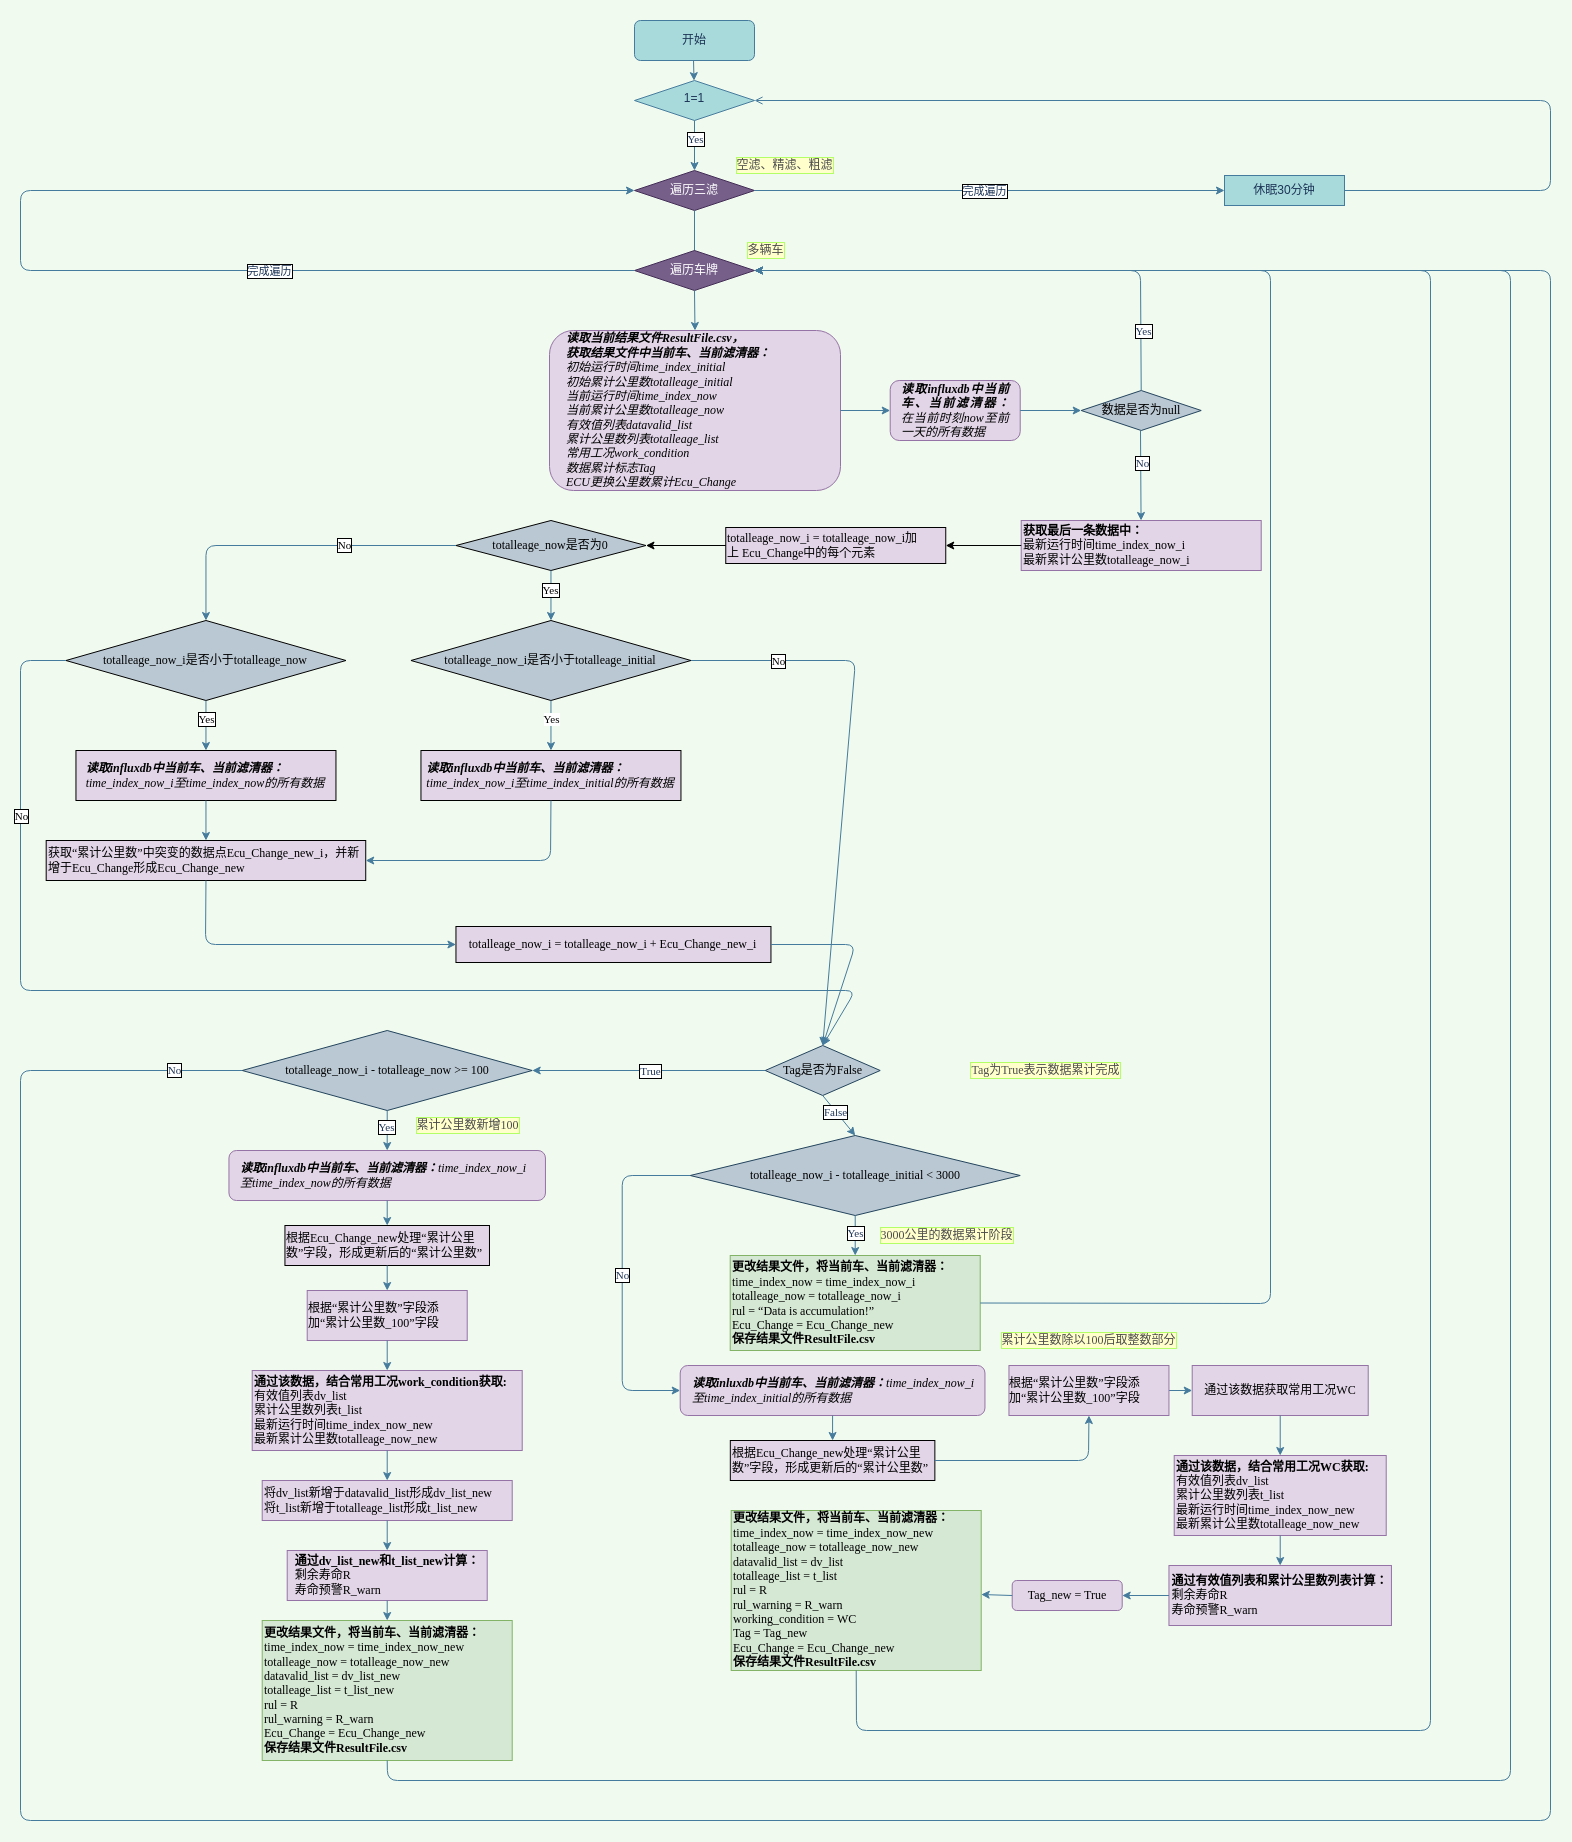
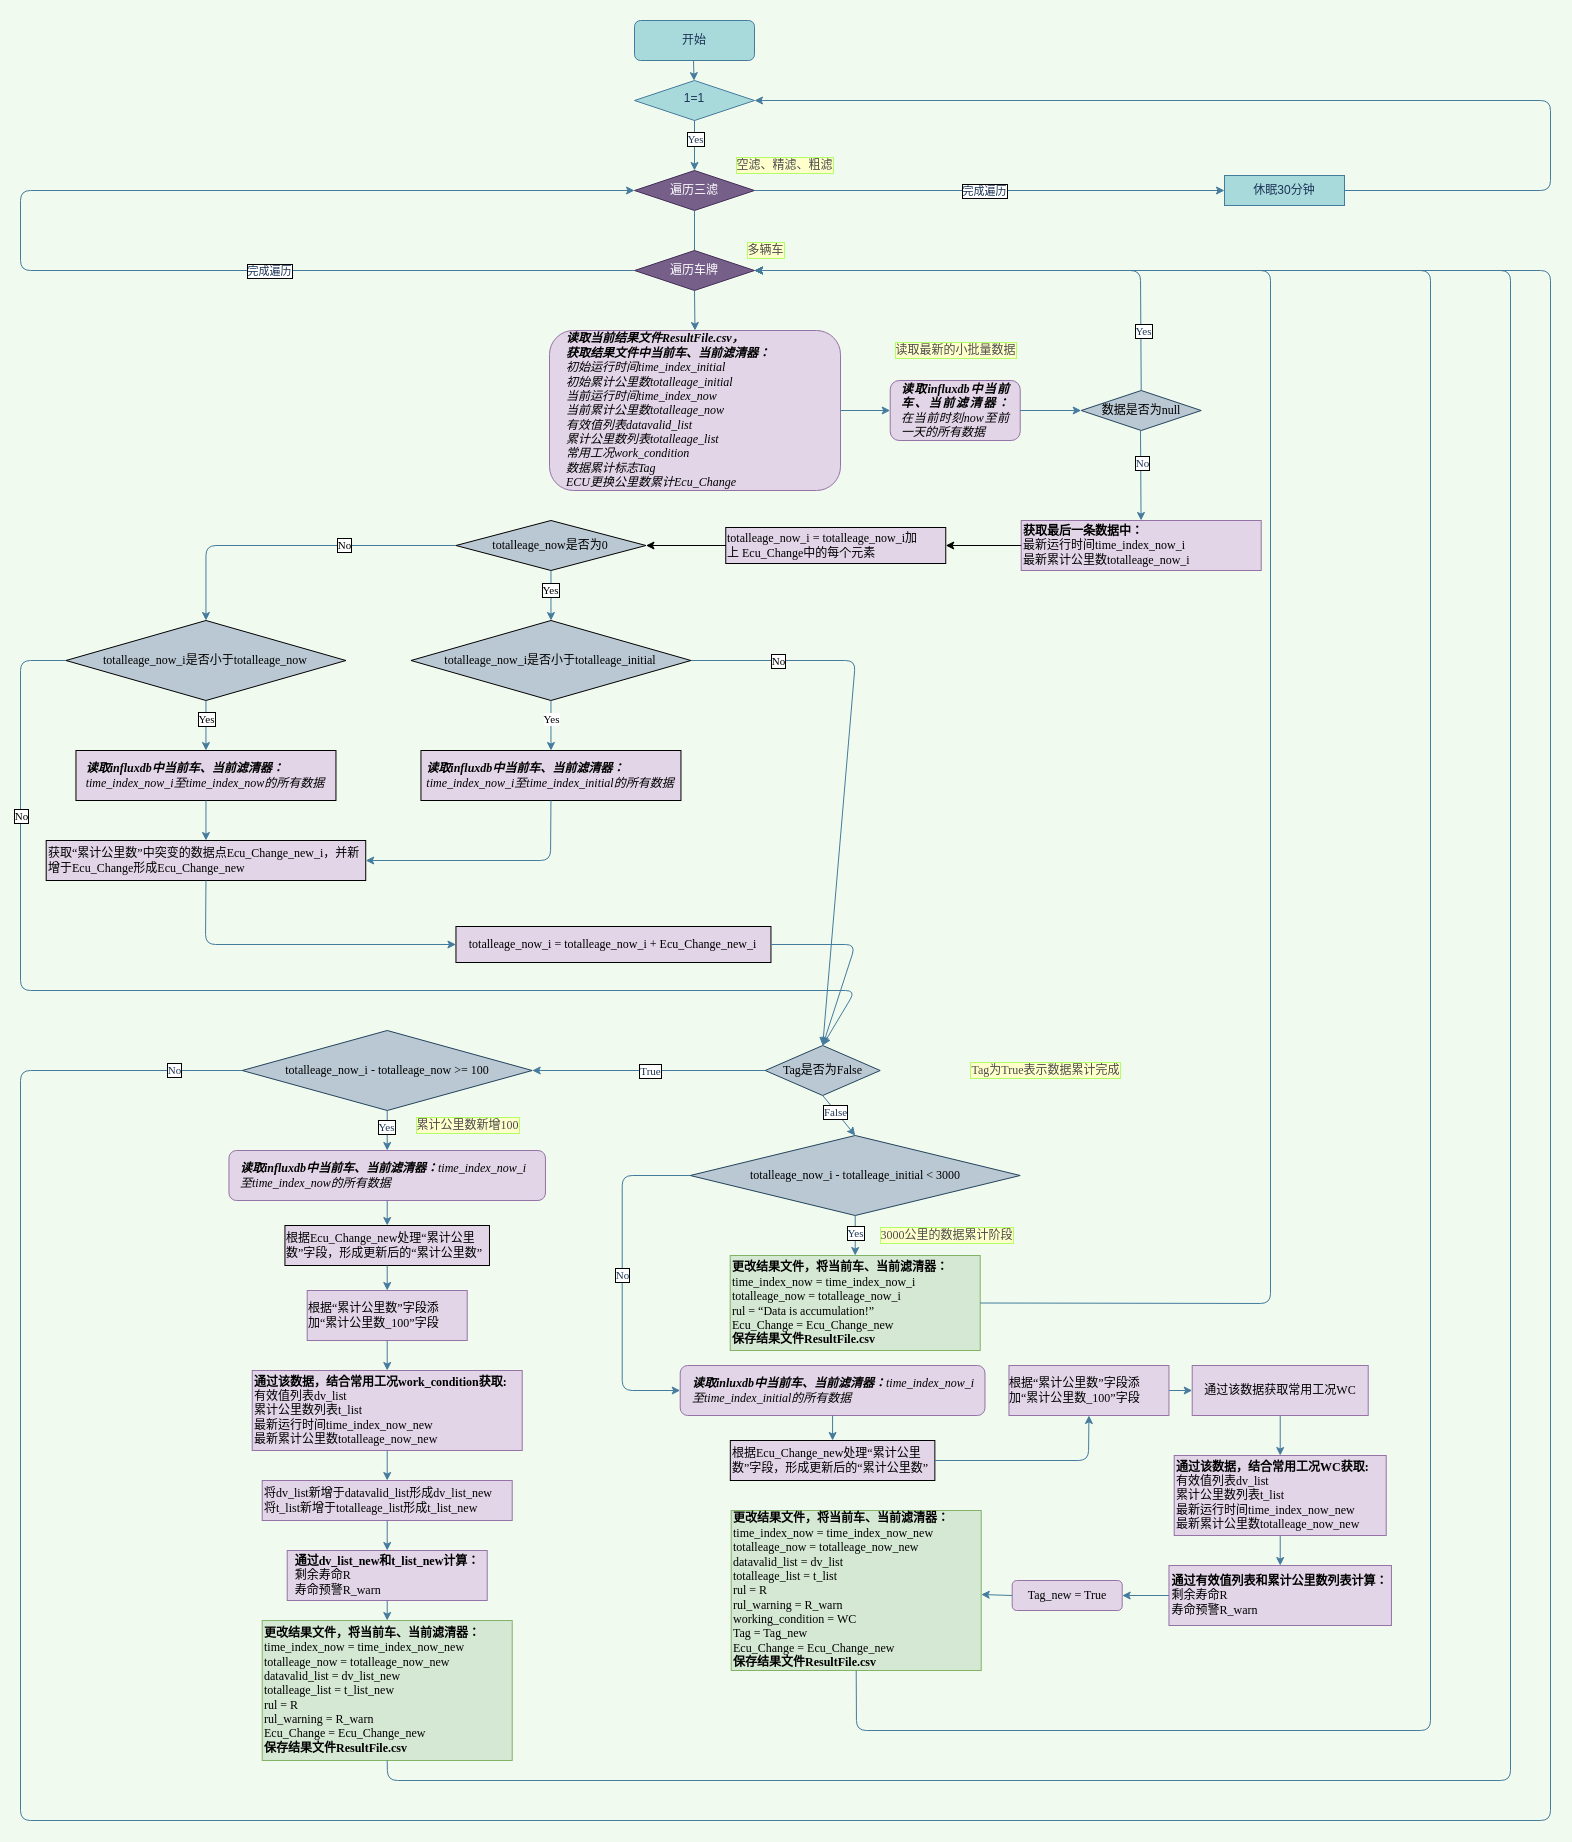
(760, 101) -> (762, 101)
none -> (955, 351)
(1089, 1341) -> none
